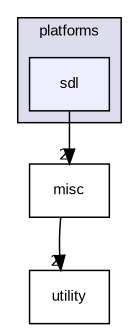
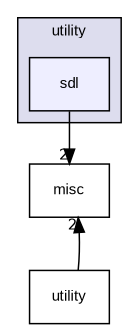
(69, 32) -> (69, 32)
(60, 237) -> (79, 251)
